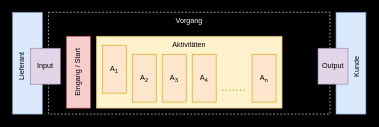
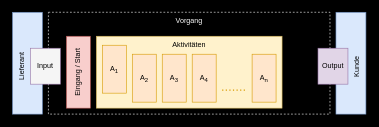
(45, 66) -> (45, 66)
